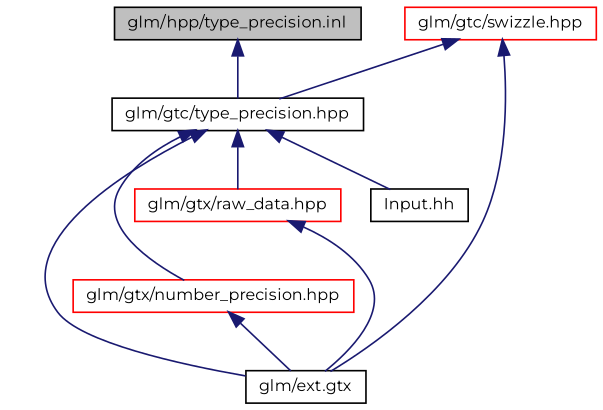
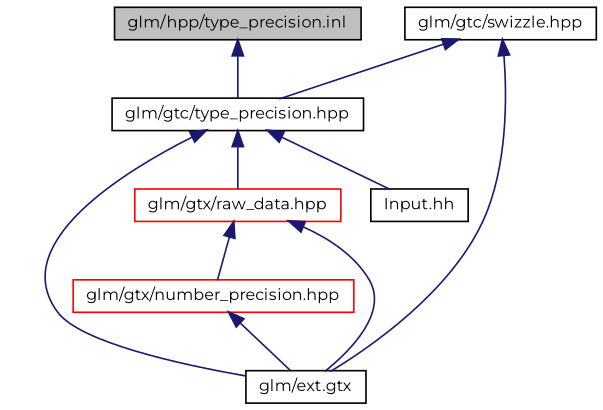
(501, 24) -> (501, 24)
(115, 210) -> (223, 259)
